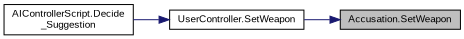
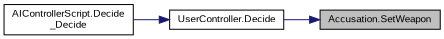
(69, 20) -> (69, 20)
(237, 20) -> (227, 20)
